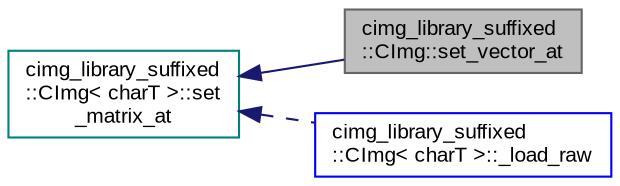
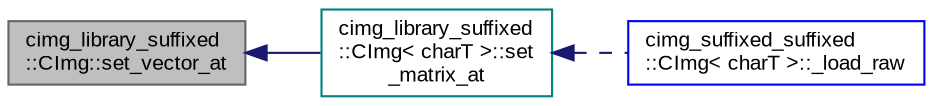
(302, 66) -> (294, 53)
(463, 145) -> (776, 53)
